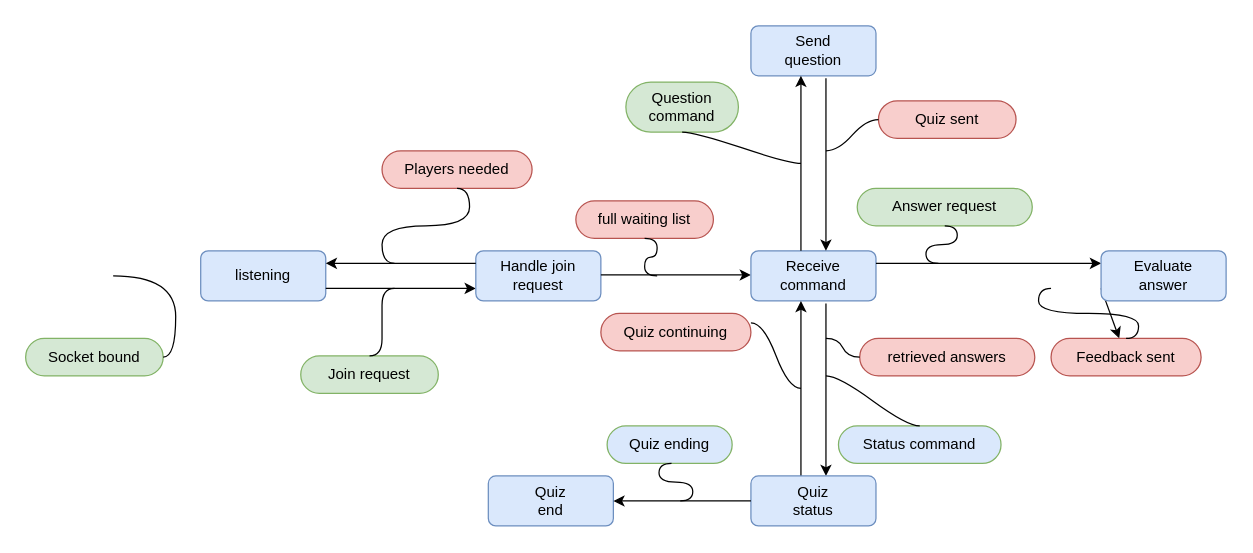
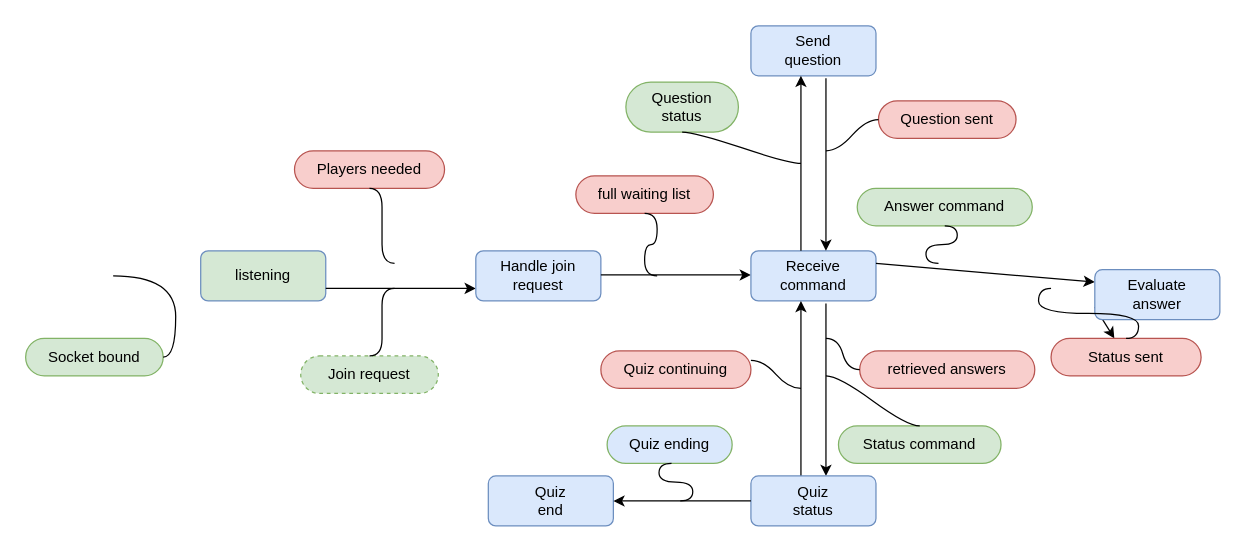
(682, 107) -> (682, 107)
(947, 119) -> (947, 119)
(457, 169) -> (369, 169)
(944, 207) -> (944, 207)
(644, 219) -> (644, 194)
(436, 263) -> none
(263, 276) -> (263, 276)
(1163, 276) -> (1157, 294)
(676, 332) -> (676, 369)
(947, 357) -> (947, 369)
(1126, 357) -> (1126, 357)
(369, 374) -> (369, 374)
(919, 444) -> (919, 444)
